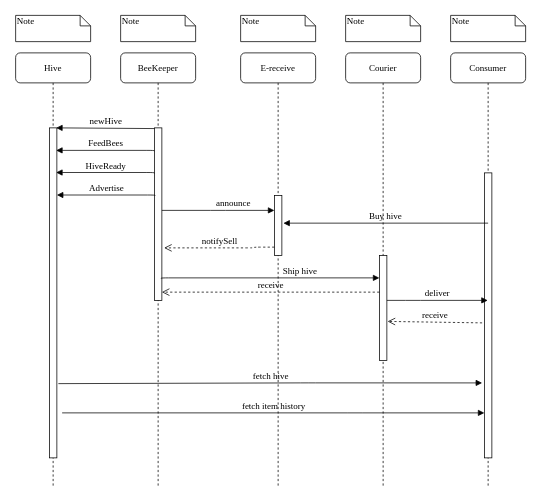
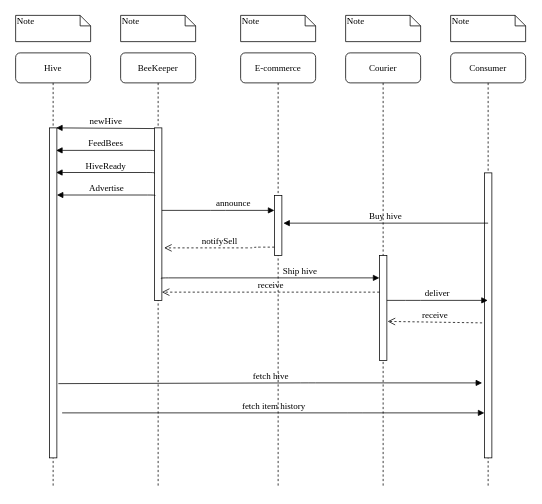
(278, 68) -> (278, 68)
